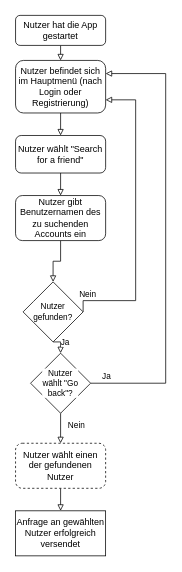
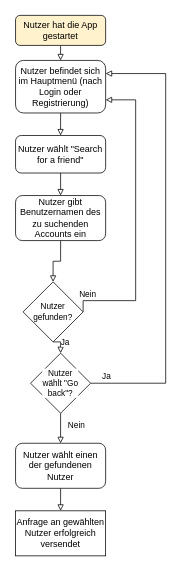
(60, 30) -> (60, 30)
(60, 465) -> (60, 465)
